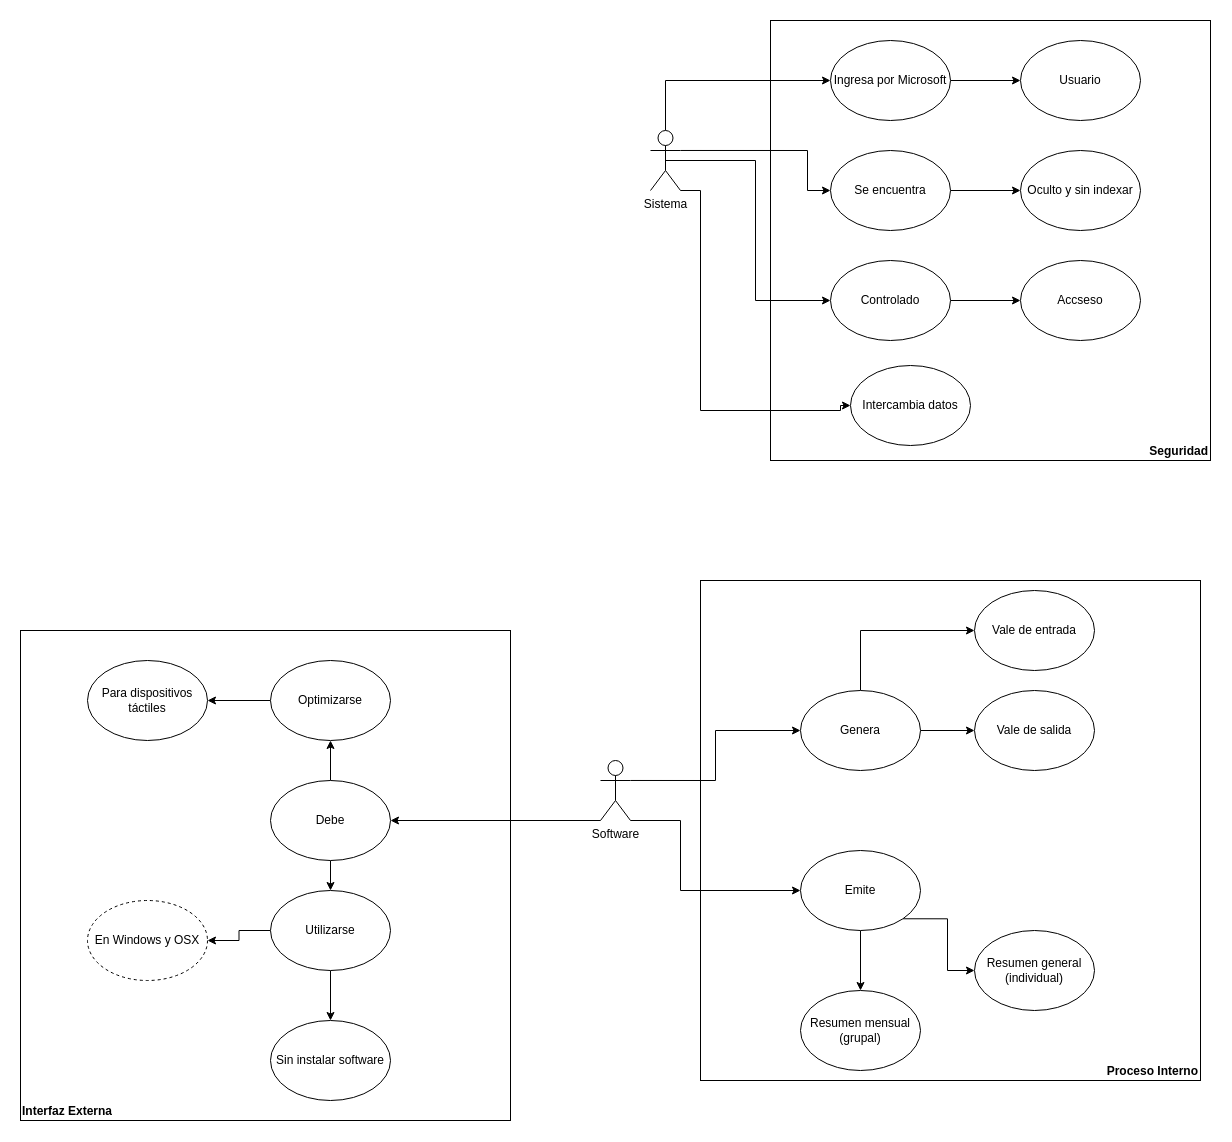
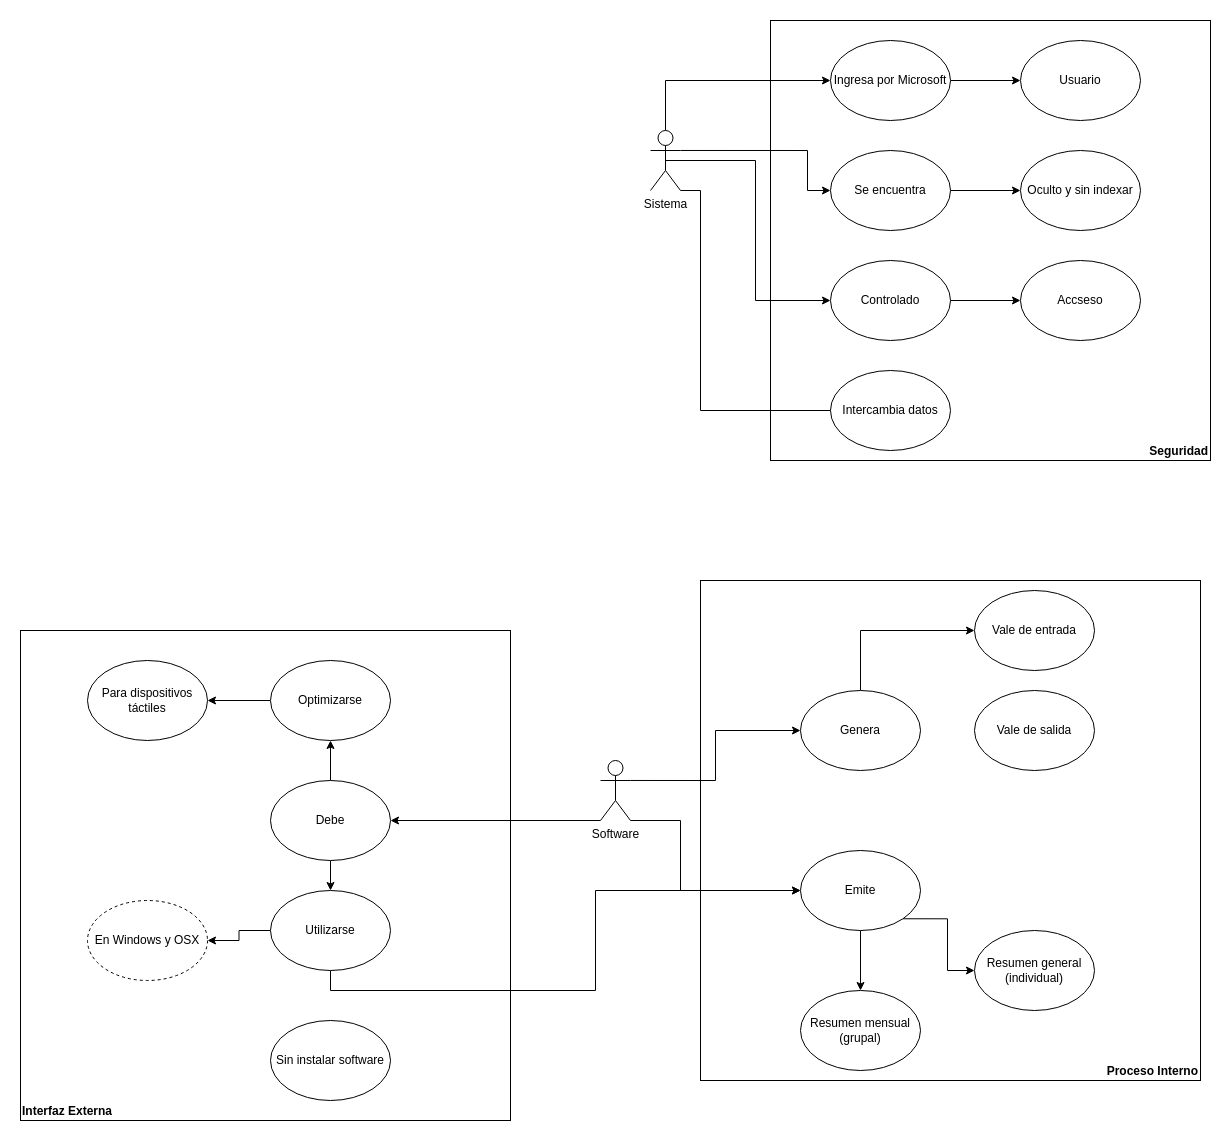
(911, 406) -> (891, 411)
(944, 731) -> none
(331, 1001) -> (553, 991)
